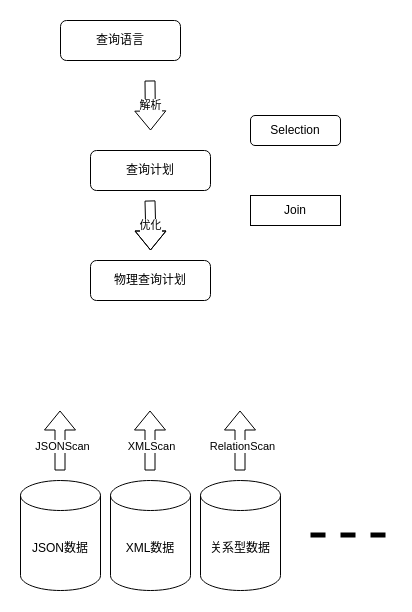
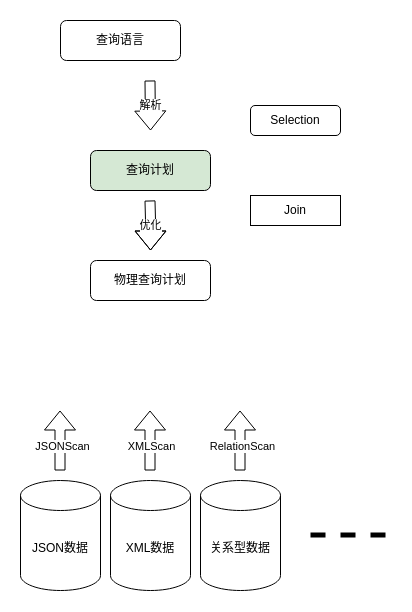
(296, 131) -> (296, 121)
(151, 171) -> (151, 171)
